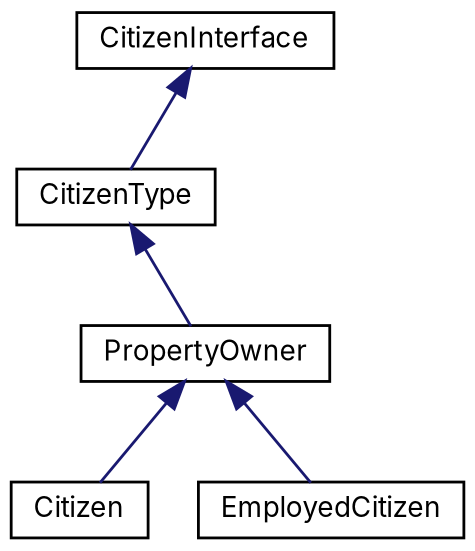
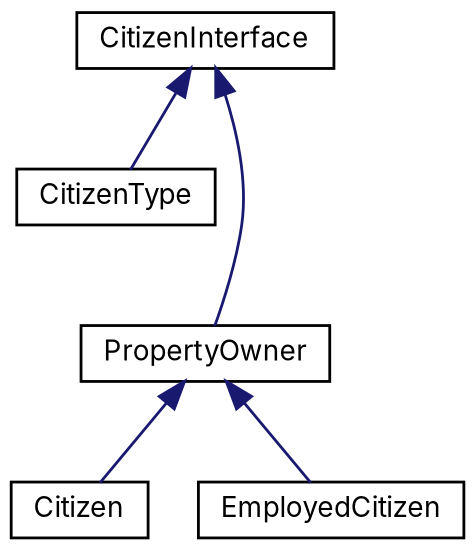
(168, 288) -> (243, 211)
